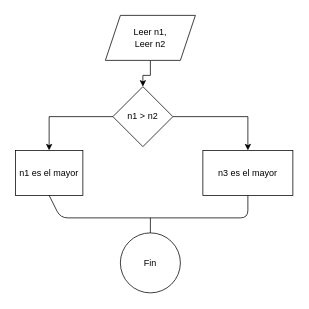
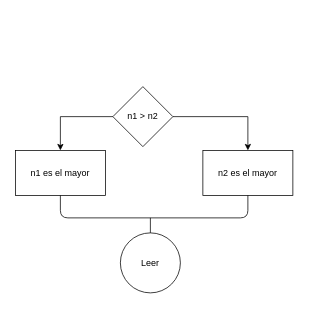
(150, 38) -> none
(150, 74) -> none
(49, 173) -> (60, 173)
(248, 173) -> (248, 173)
(150, 263) -> (150, 263)
